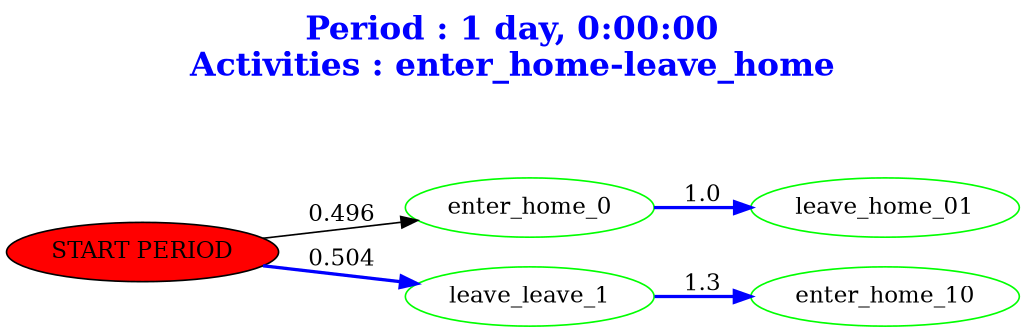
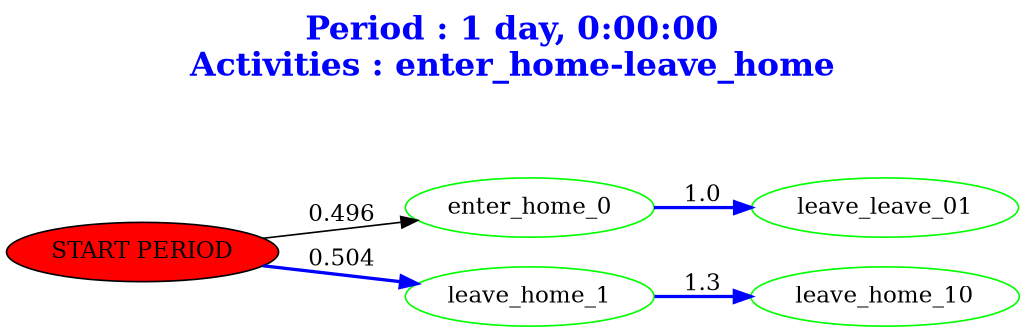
(885, 208) -> (885, 208)
(530, 296) -> (530, 296)
(885, 296) -> (885, 296)
